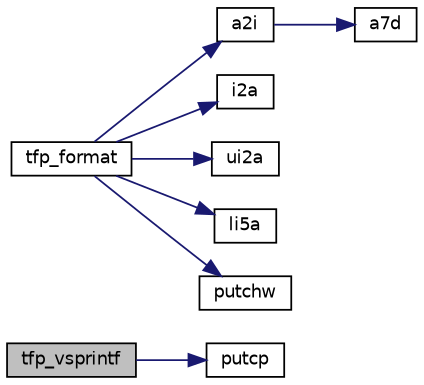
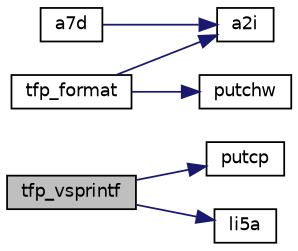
(305, 25) -> (151, 25)
(245, 92) -> none
(245, 159) -> none
(157, 192) -> (166, 211)
